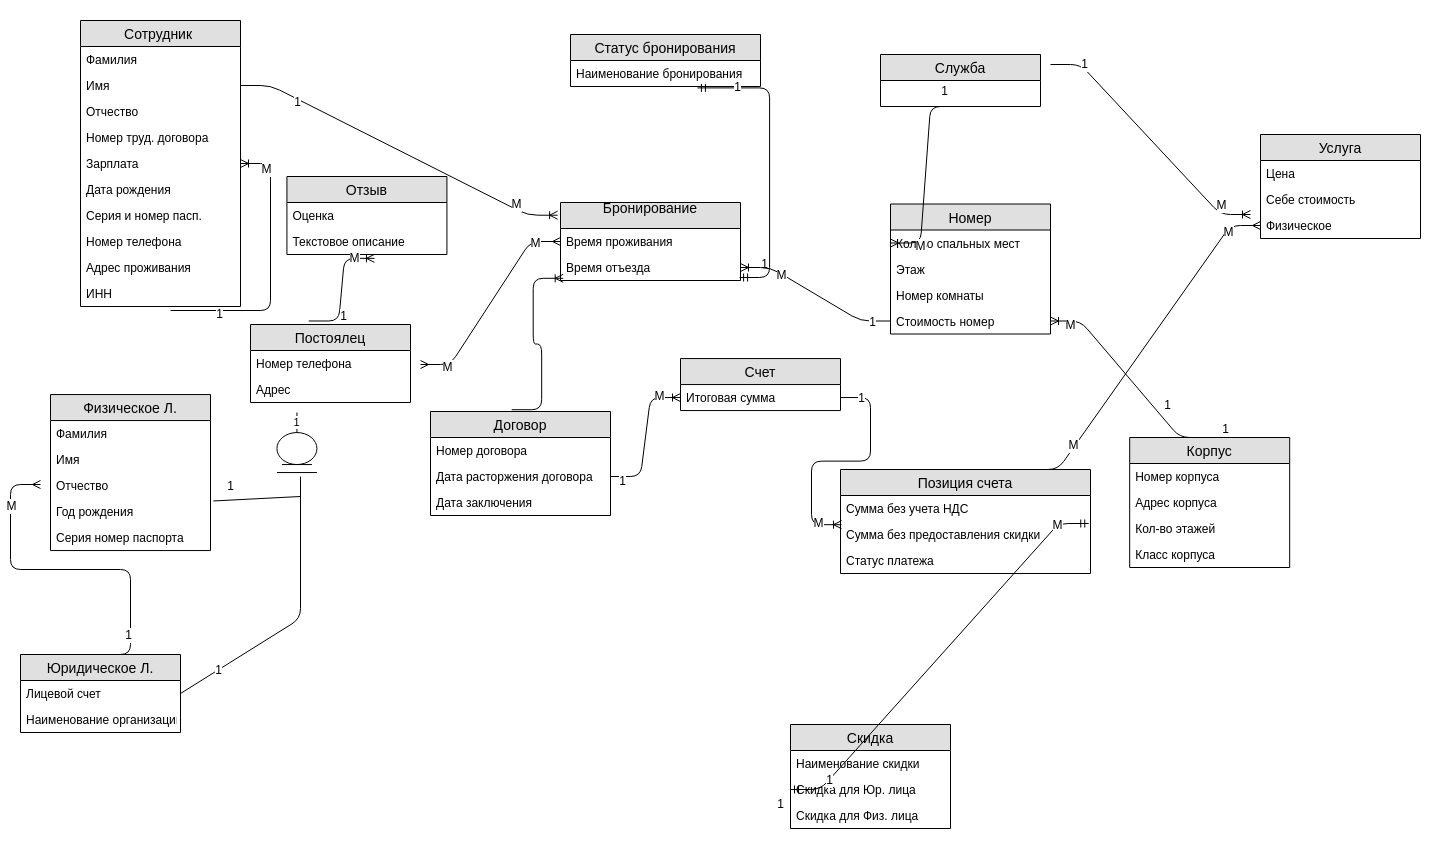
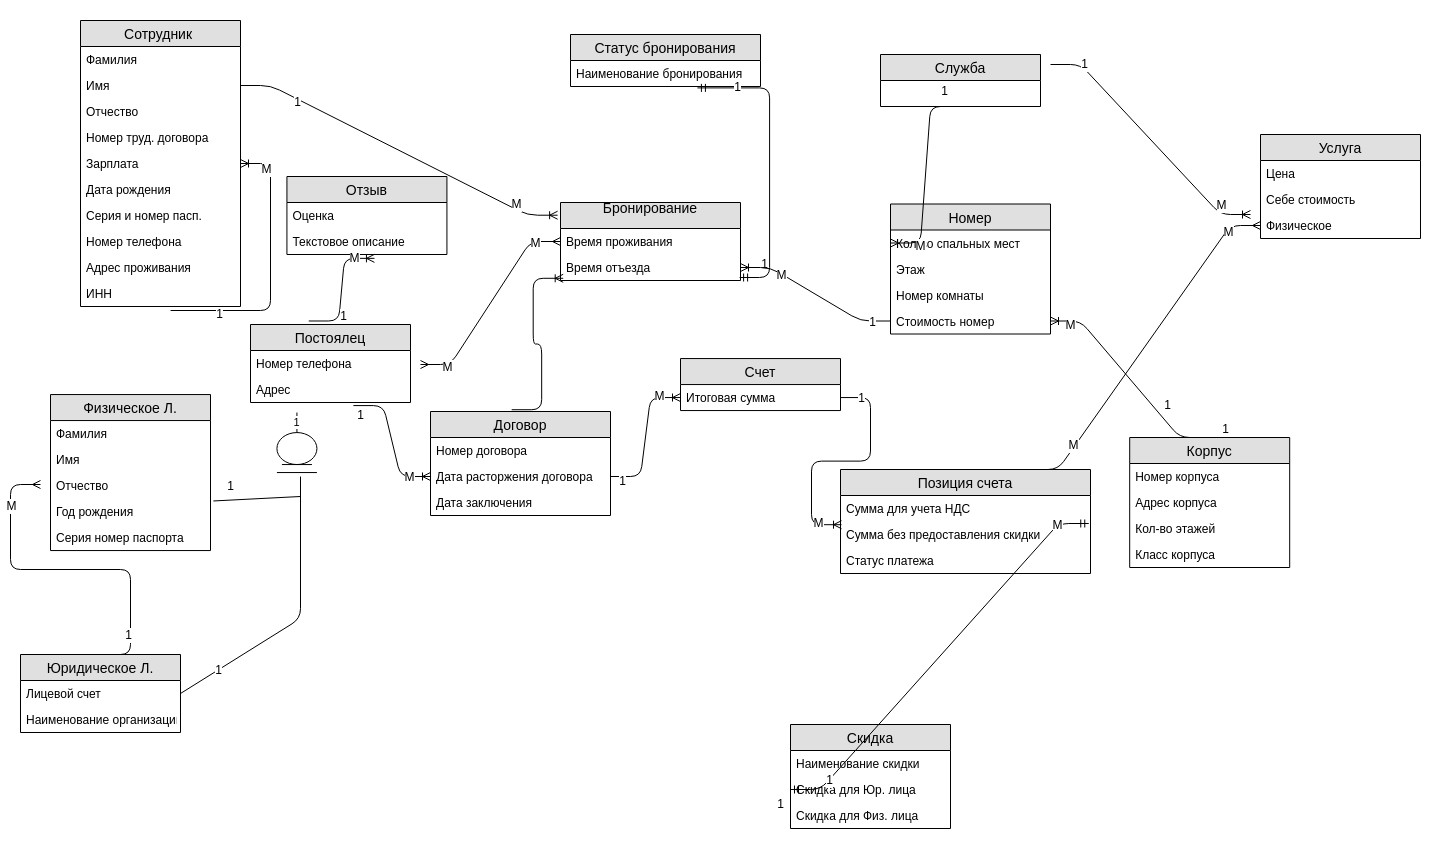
none -> (392, 441)
(905, 509) -> (905, 509)
